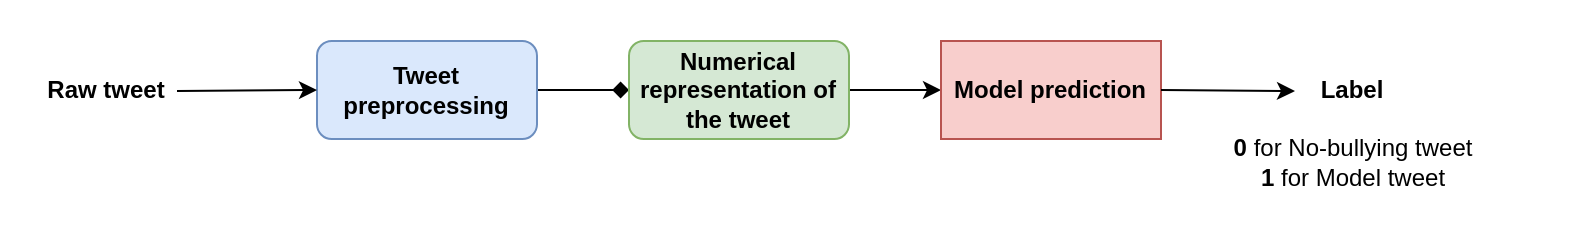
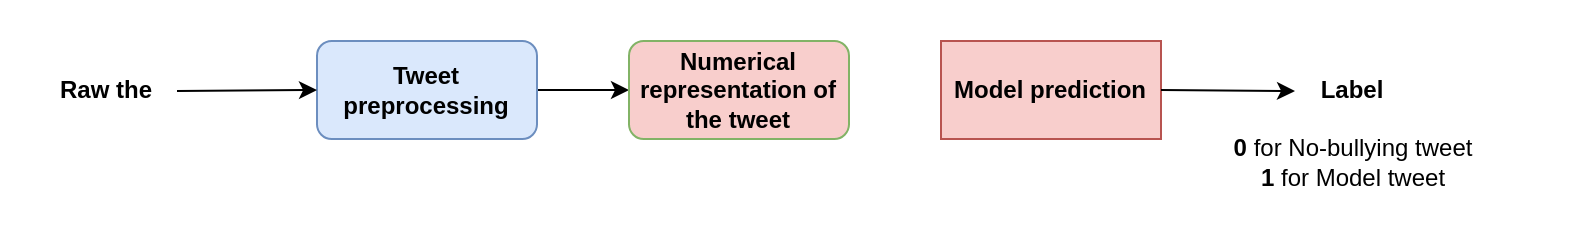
(612, 90) -> (613, 90)
(739, 90) -> (739, 90)
(888, 90) -> none
(107, 91) -> (107, 91)
